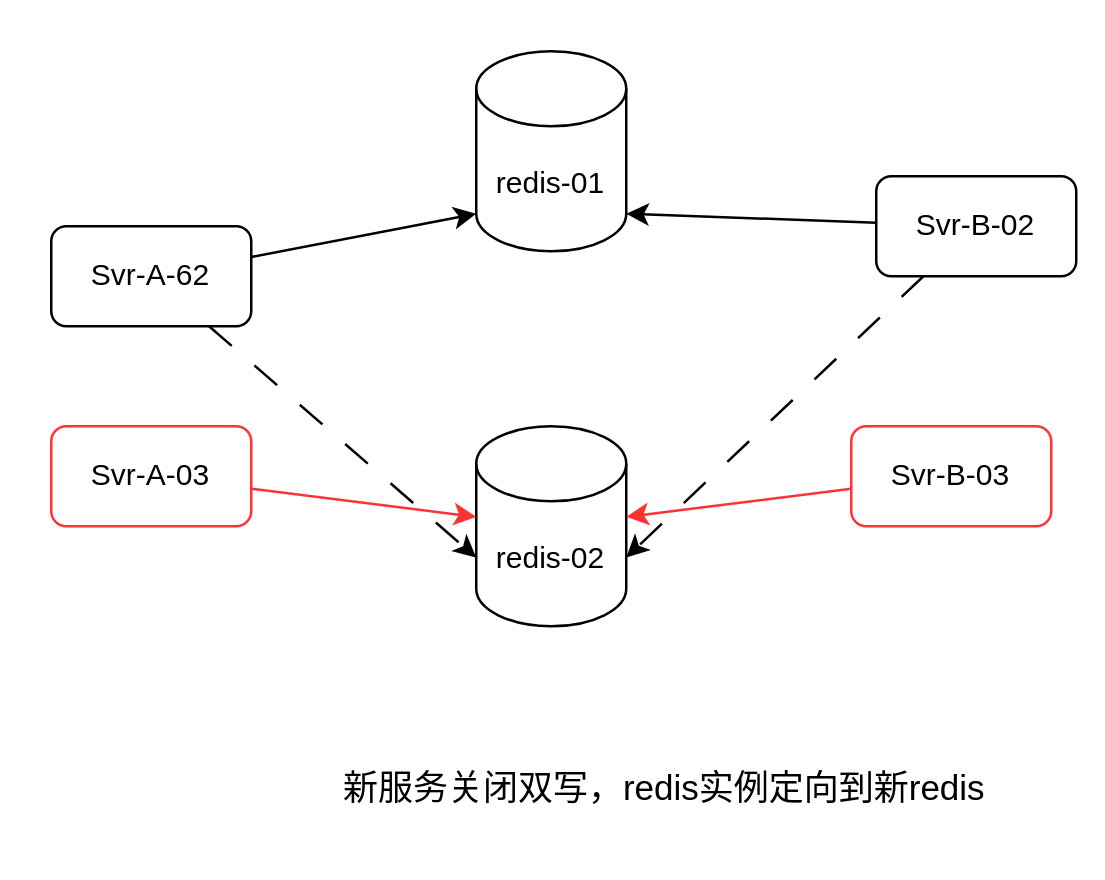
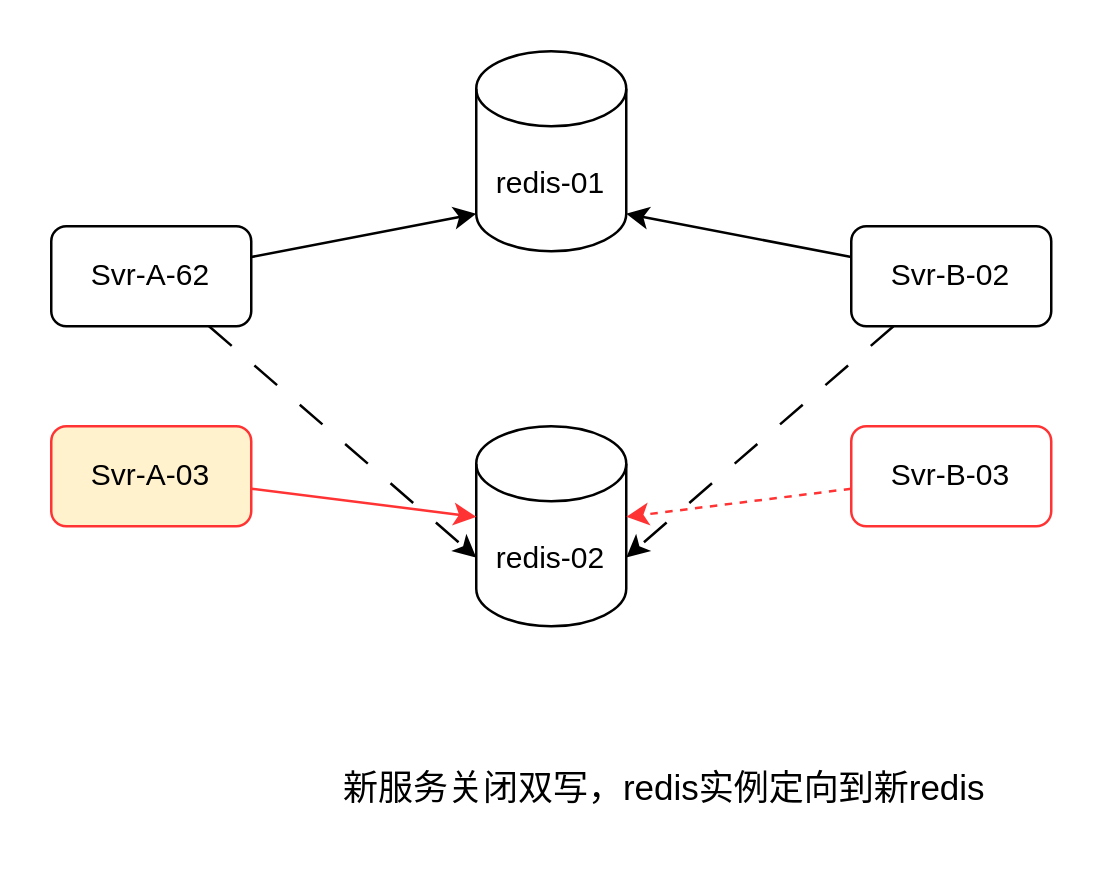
(976, 226) -> (951, 276)
(151, 476) -> (151, 476)
(767, 499) -> (767, 499)
